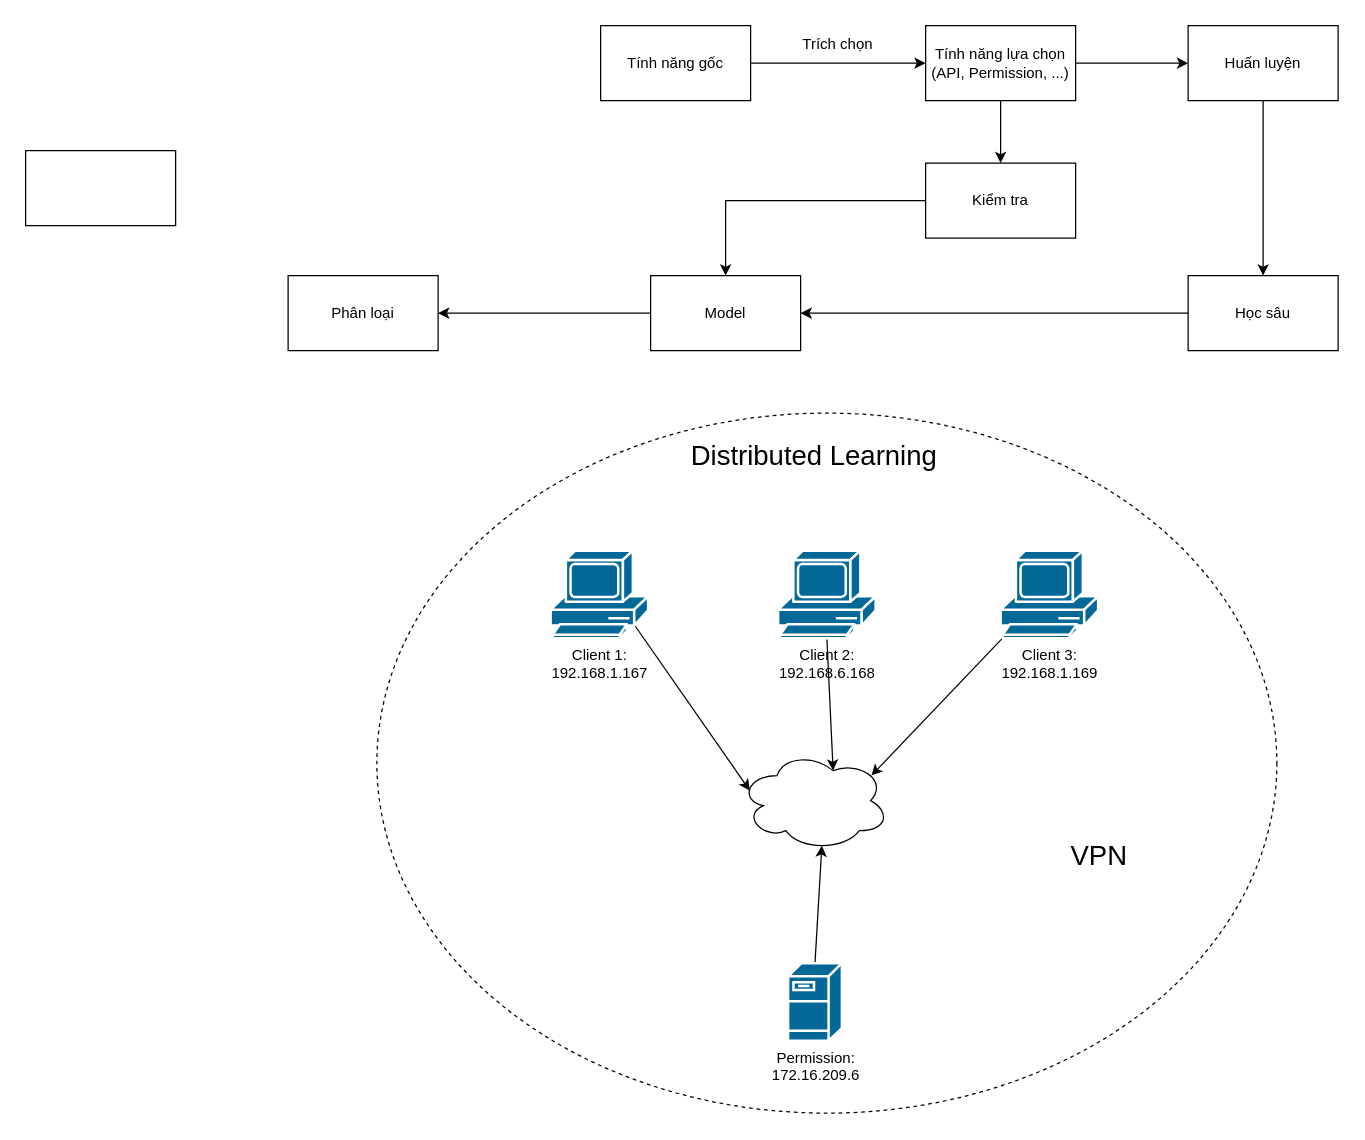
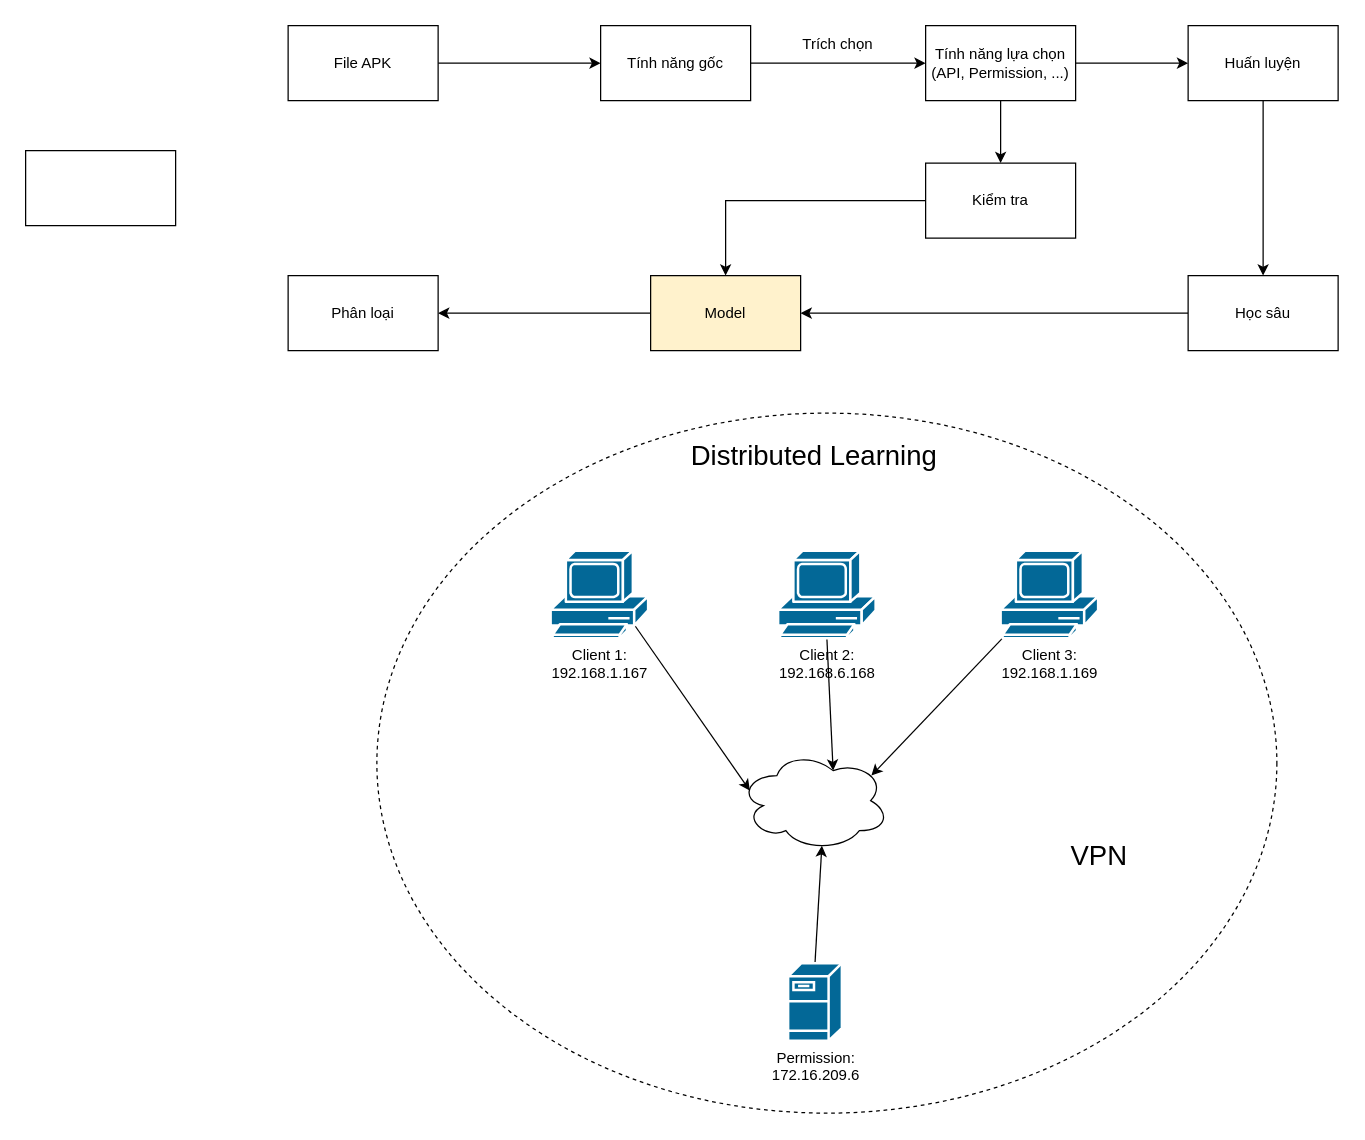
none -> (363, 63)
none -> (515, 63)
(726, 313) -> (726, 313)
